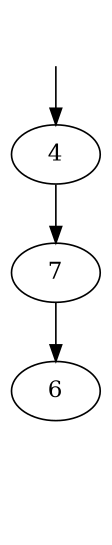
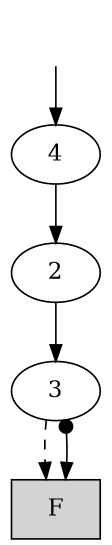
(56, 273) -> (56, 273)
(56, 391) -> (56, 391)
none -> (56, 509)
